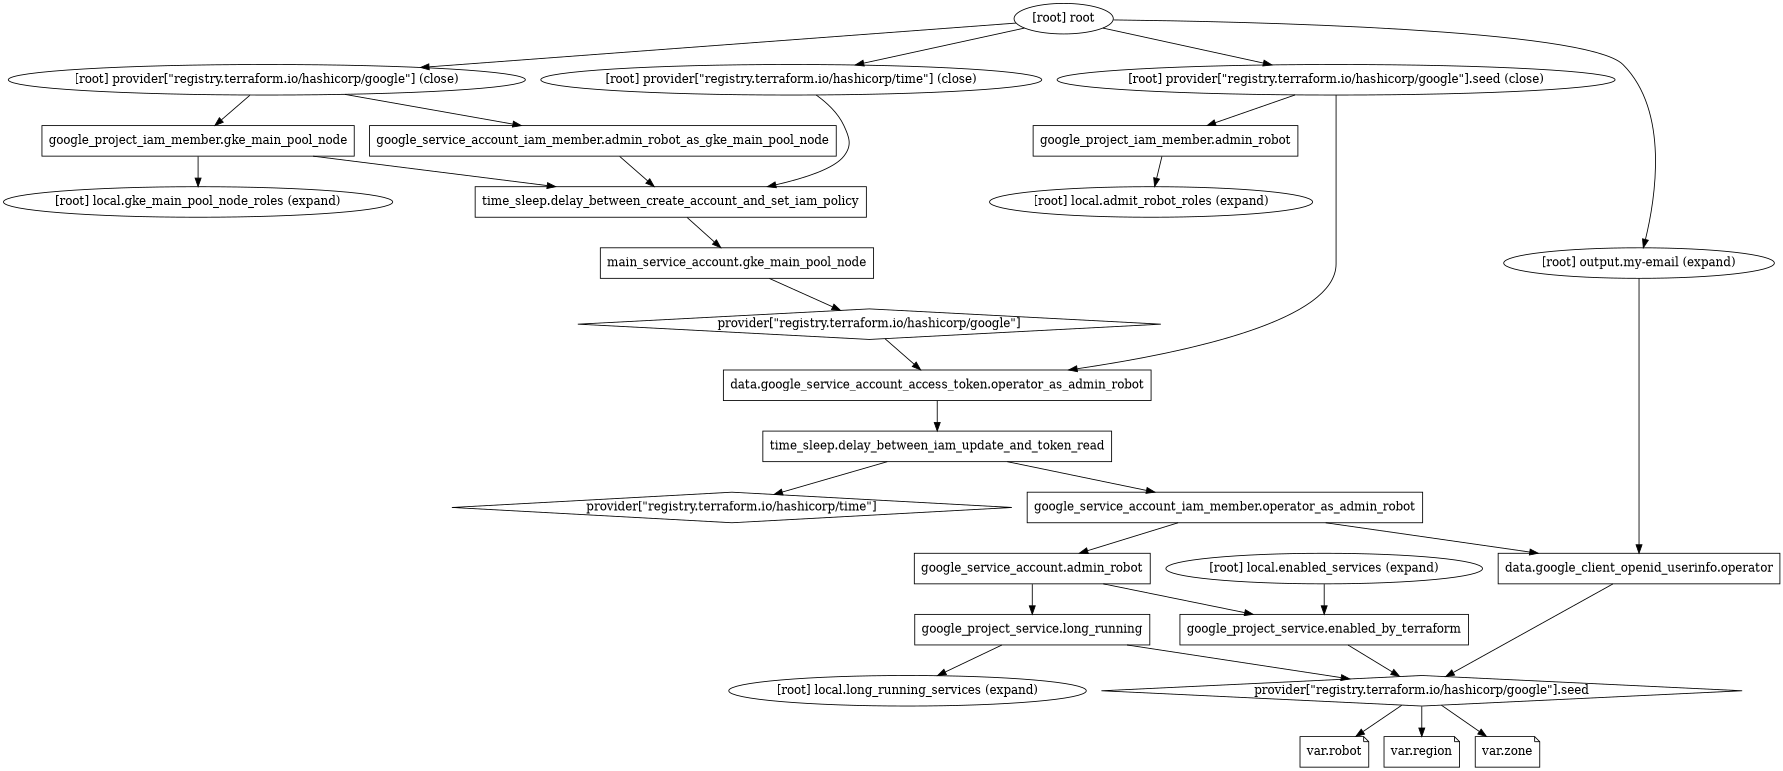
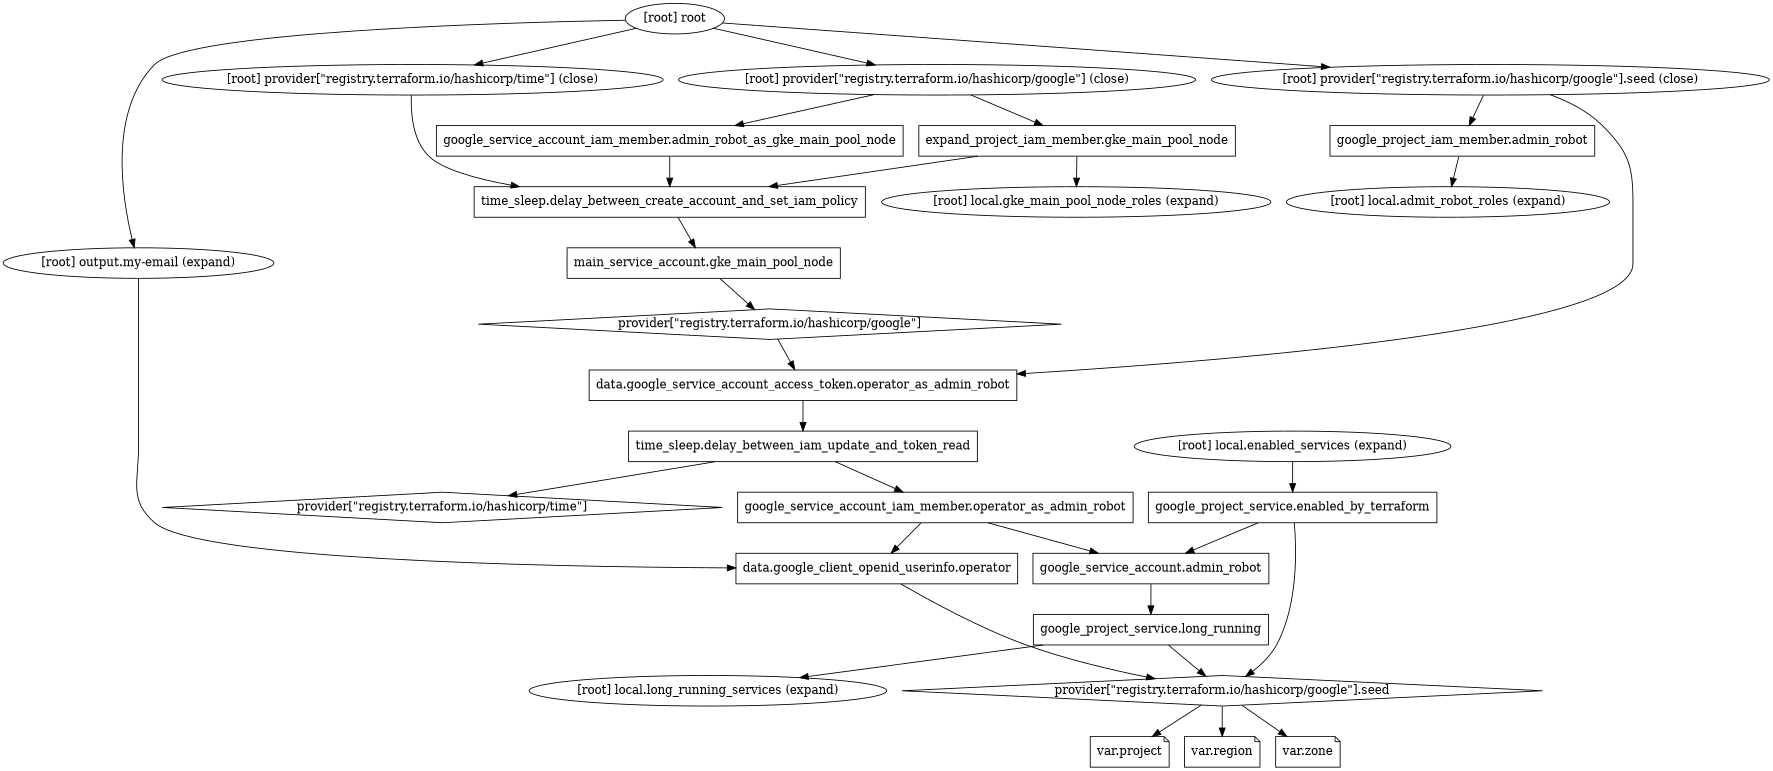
(198, 141) -> (1077, 141)
(1174, 598) -> (1226, 536)
(1334, 752) -> (1130, 752)
